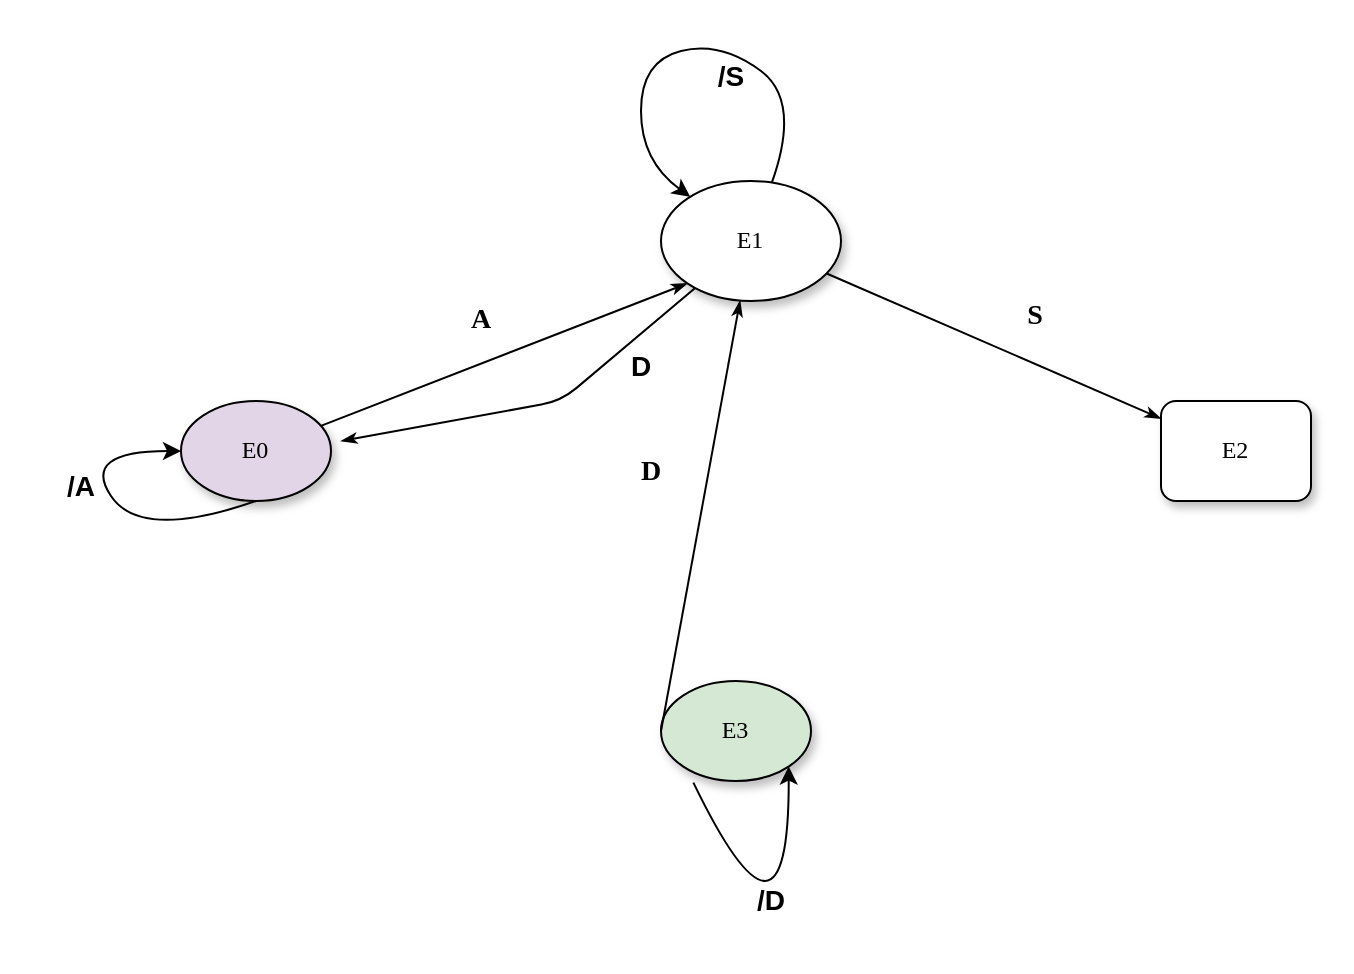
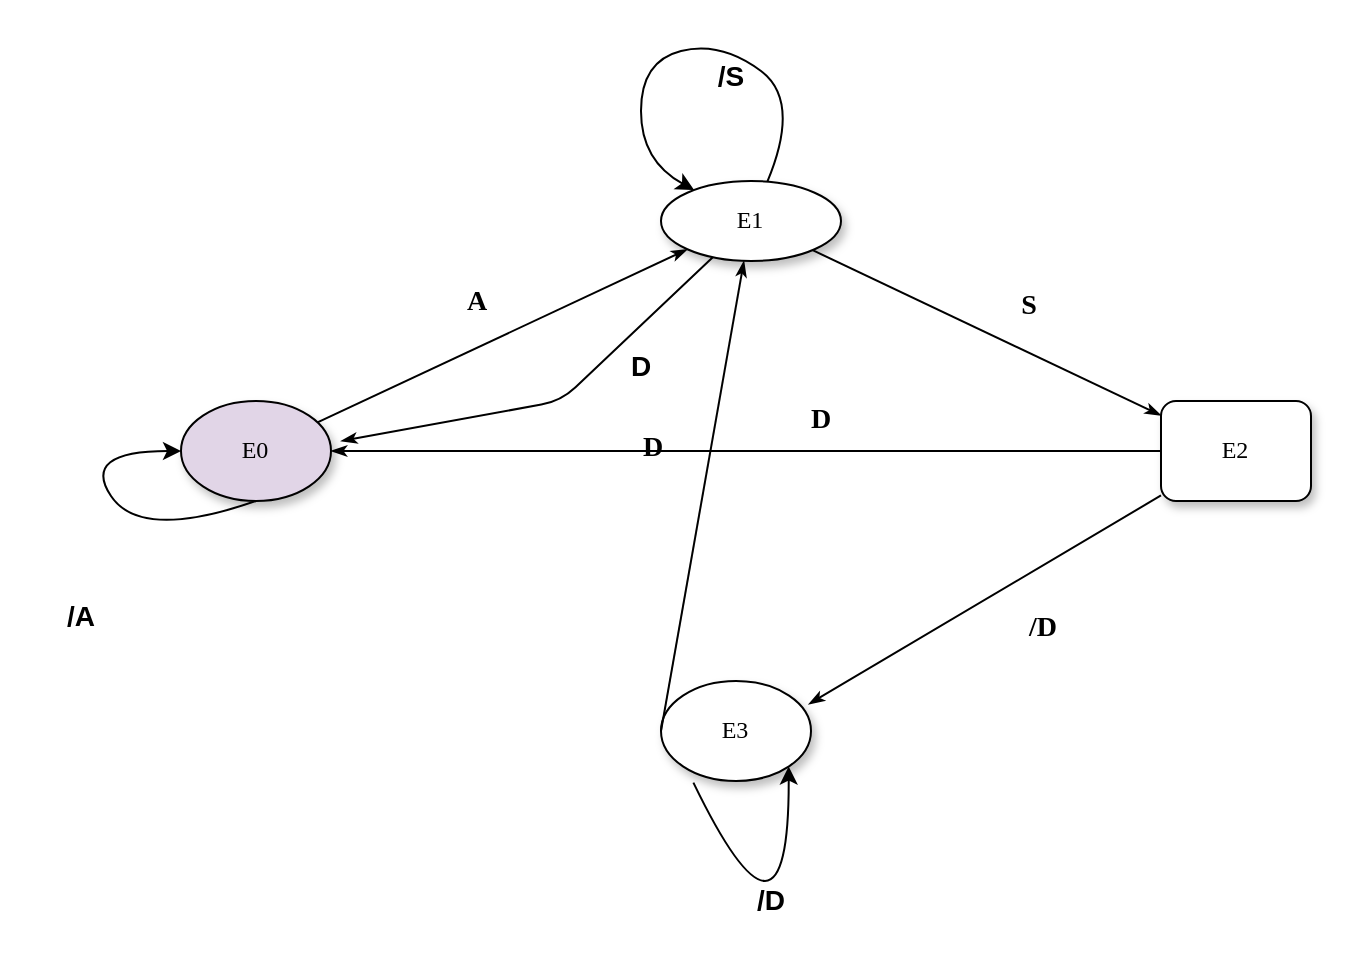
(751, 241) -> (751, 221)
none -> (939, 451)
(81, 487) -> (81, 617)
none -> (990, 597)
(736, 731) -> (736, 731)
